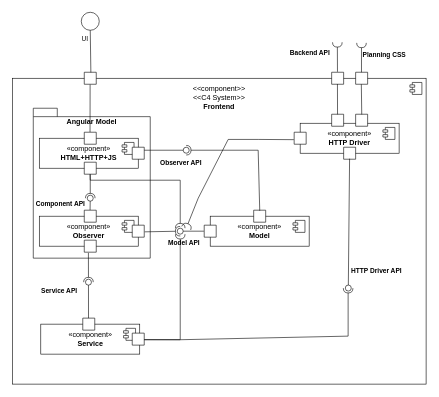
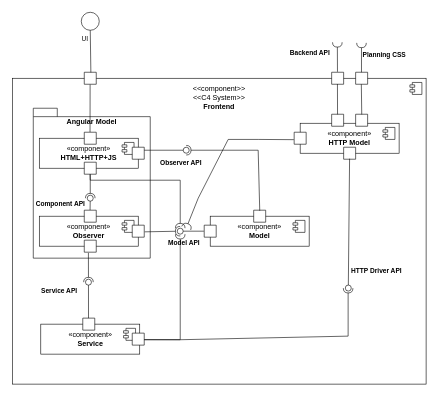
(350, 138) -> (350, 138)
